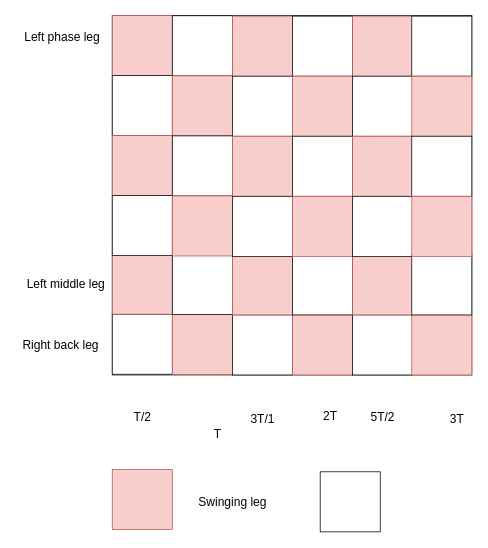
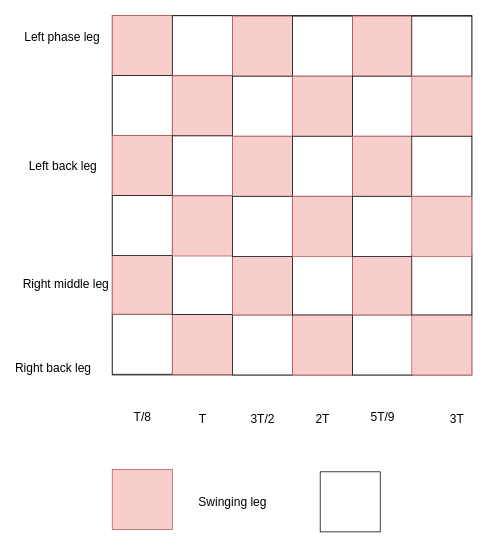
none -> (62, 166)
(66, 284) -> (66, 284)
(60, 345) -> (53, 367)
(330, 415) -> (322, 419)
(143, 417) -> (143, 417)
(383, 417) -> (383, 417)
(263, 419) -> (263, 419)
(217, 434) -> (202, 419)
